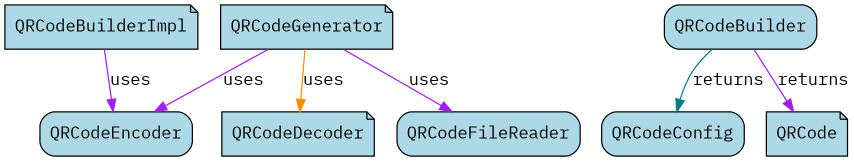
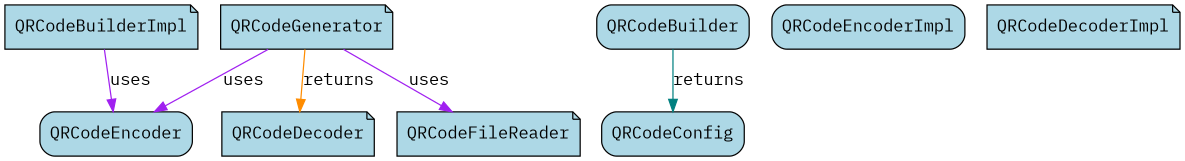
none -> (868, 27)
none -> (1084, 27)
(324, 81) -> (339, 81)
(489, 134) -> (489, 134)
(807, 134) -> none
